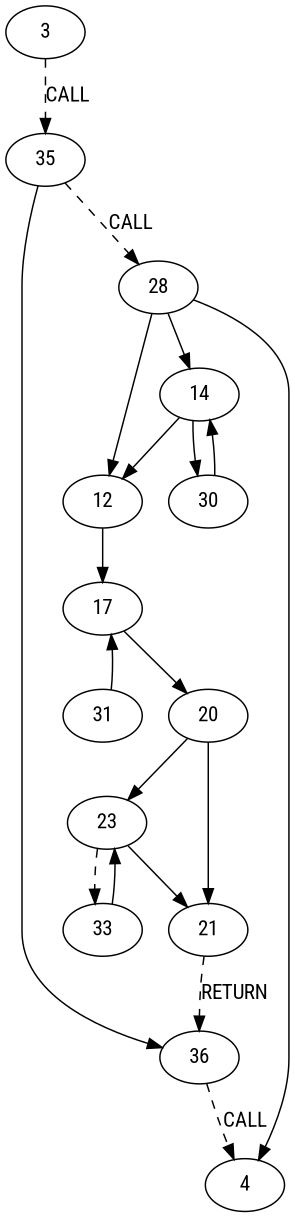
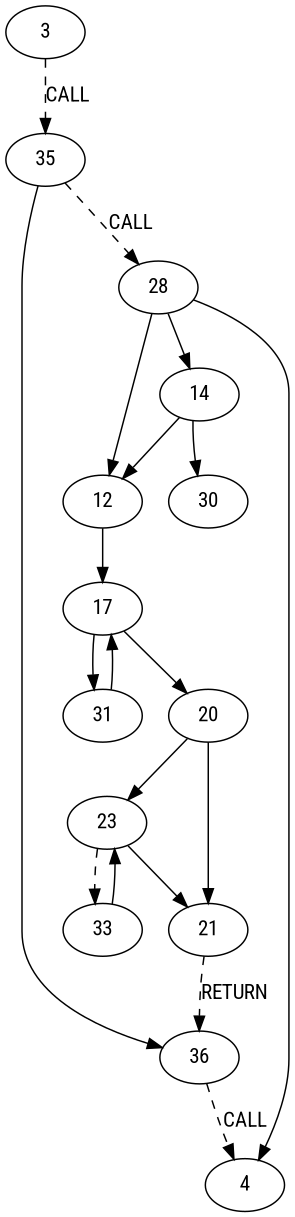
(214, 455) -> none
none -> (93, 655)
